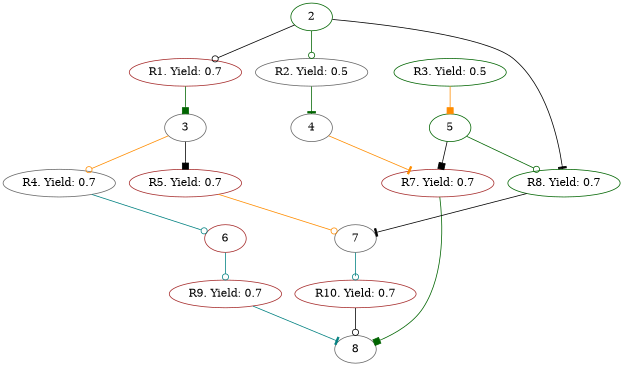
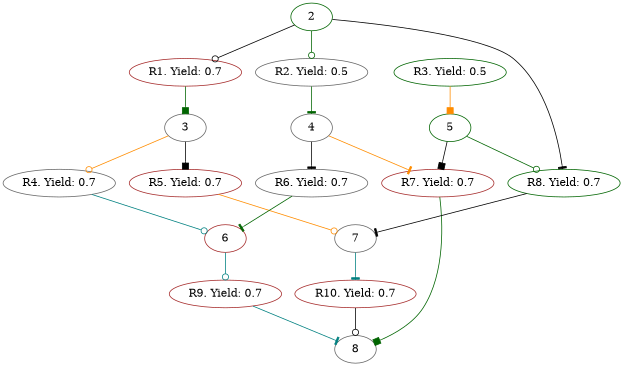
none -> (312, 183)
(355, 264) -> (355, 264)
